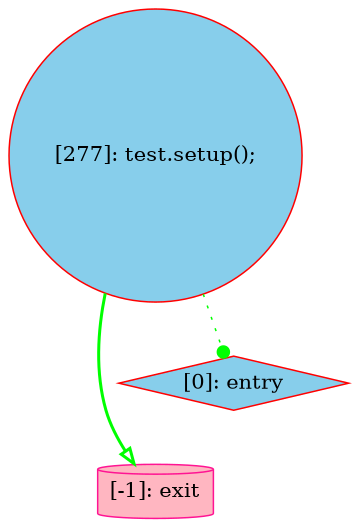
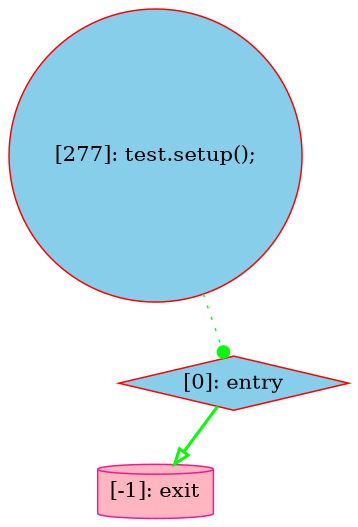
(100, 375) -> (201, 429)
